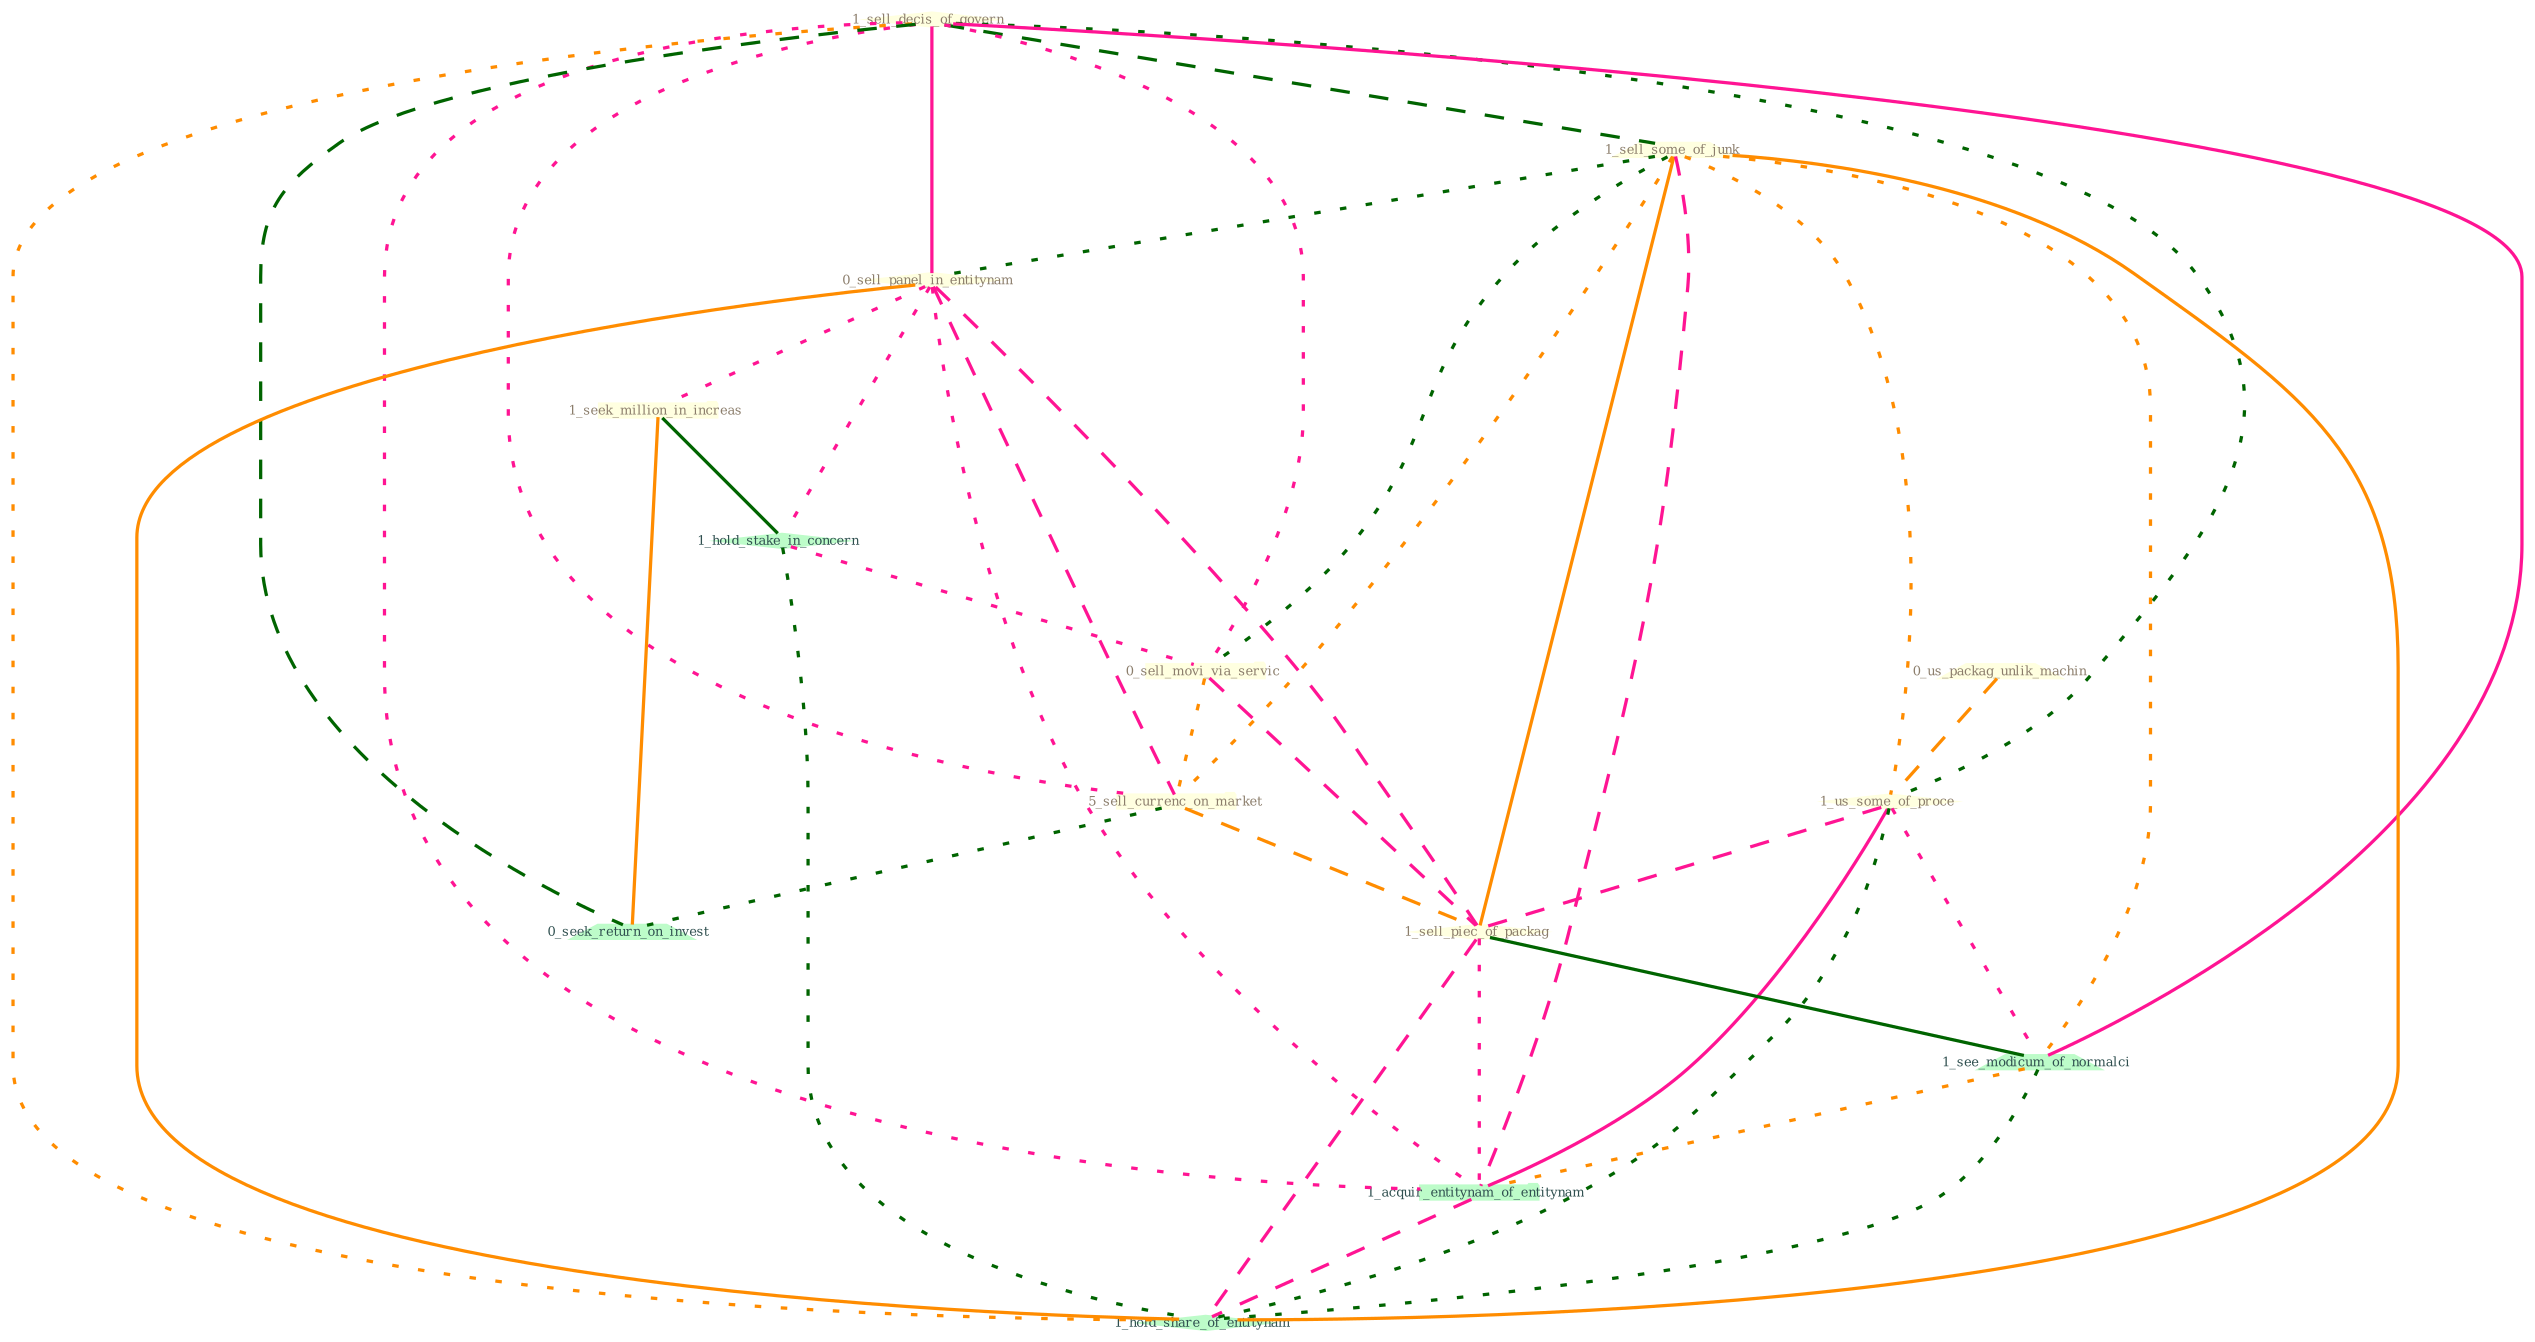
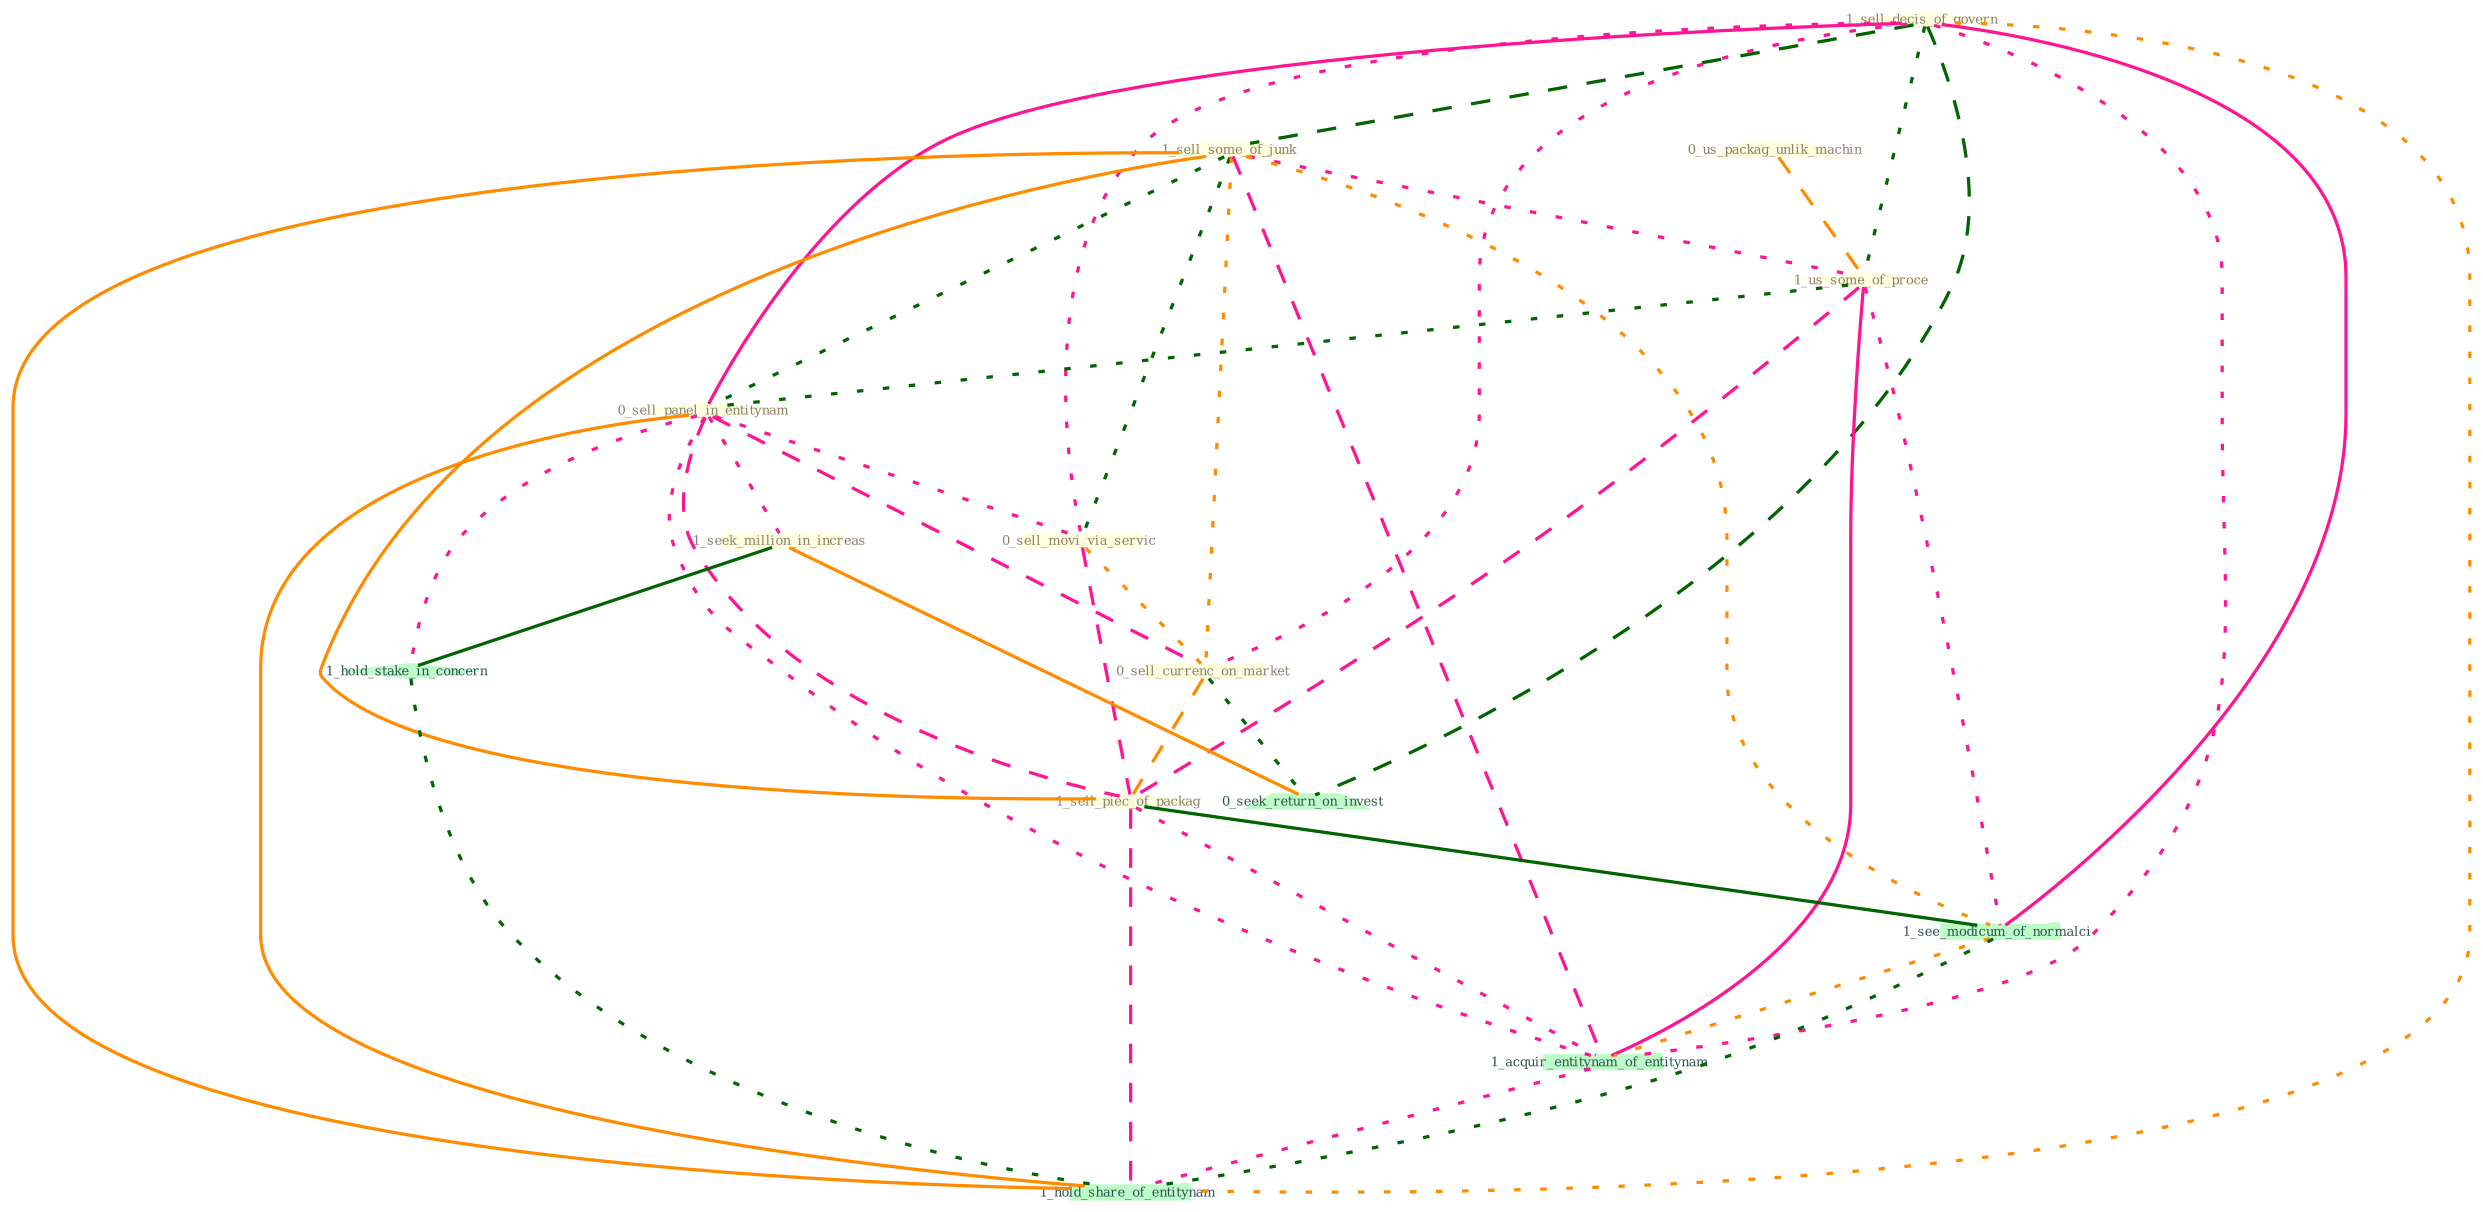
(1898, 430) -> (1551, 216)
(972, 600) -> (893, 475)
(1176, 802) -> (1206, 671)
(2040, 1062) -> (2001, 932)
(1595, 1184) -> (1286, 345)
(1342, 1258) -> (1367, 1127)
(1206, 1323) -> (1131, 1193)
